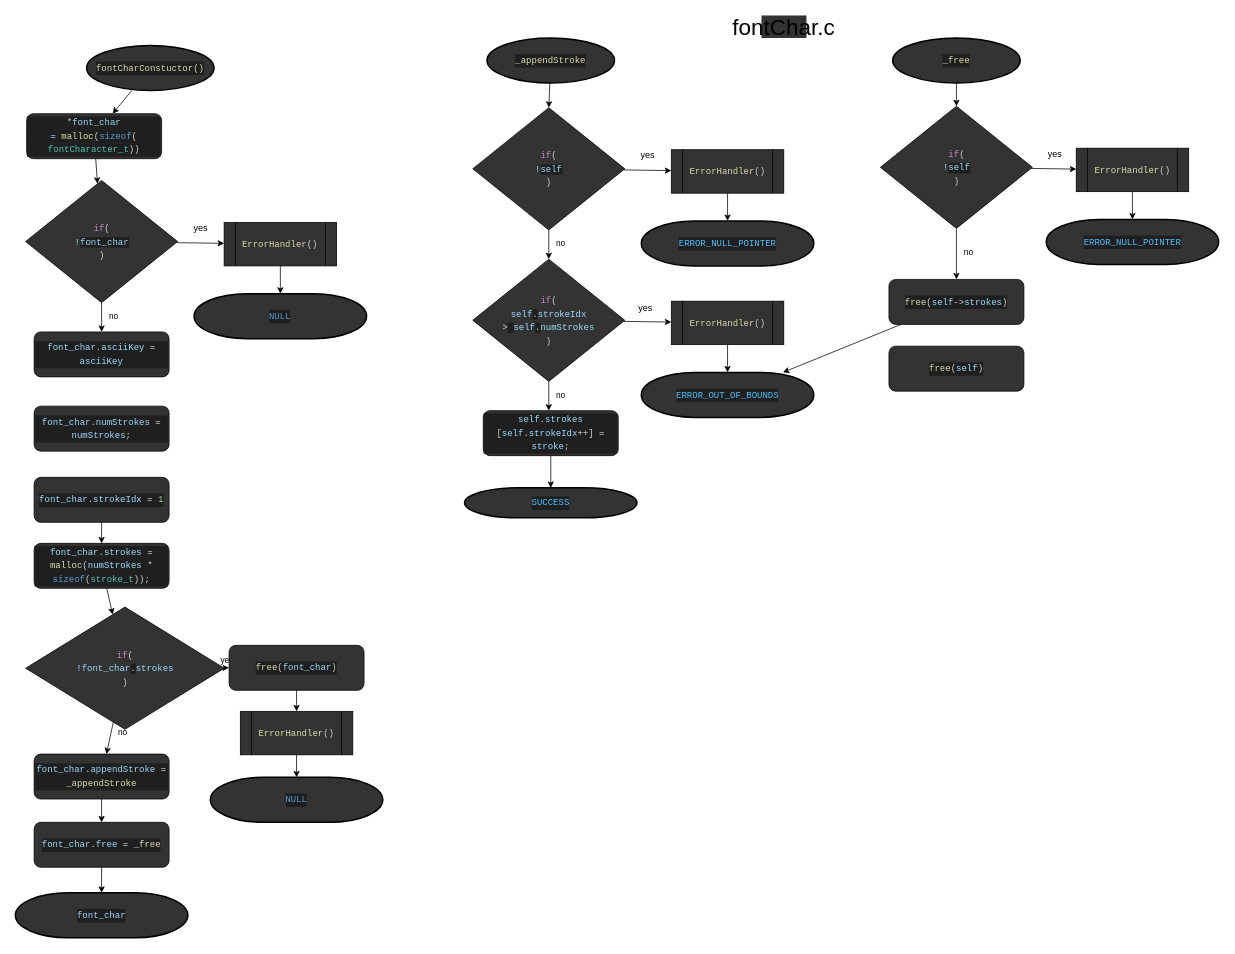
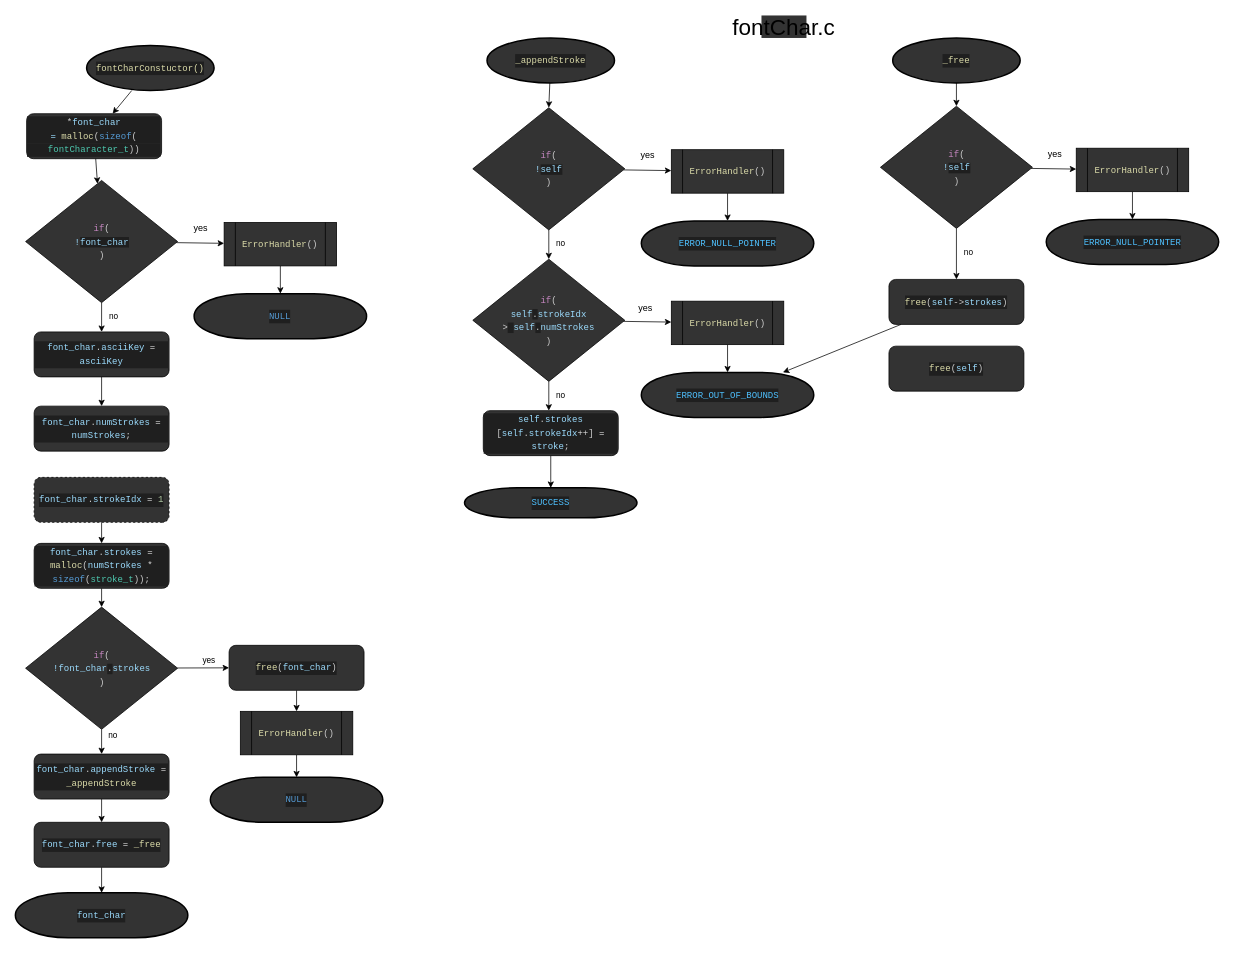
none -> (102, 389)
(102, 500) -> (102, 500)
(125, 668) -> (102, 668)
